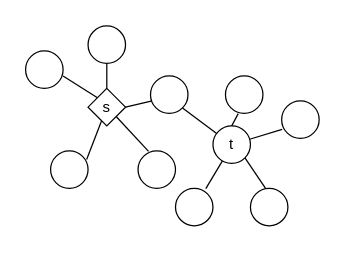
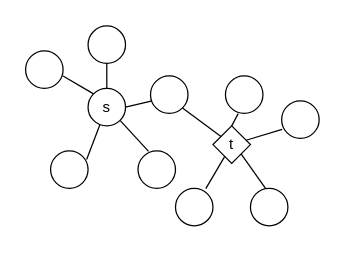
(107, 107) -> (107, 107)
(232, 144) -> (232, 144)
